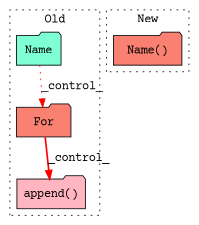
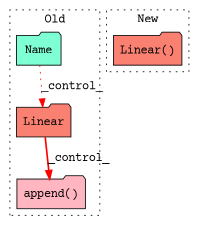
(148, 50) -> (148, 50)
(44, 122) -> (44, 122)
